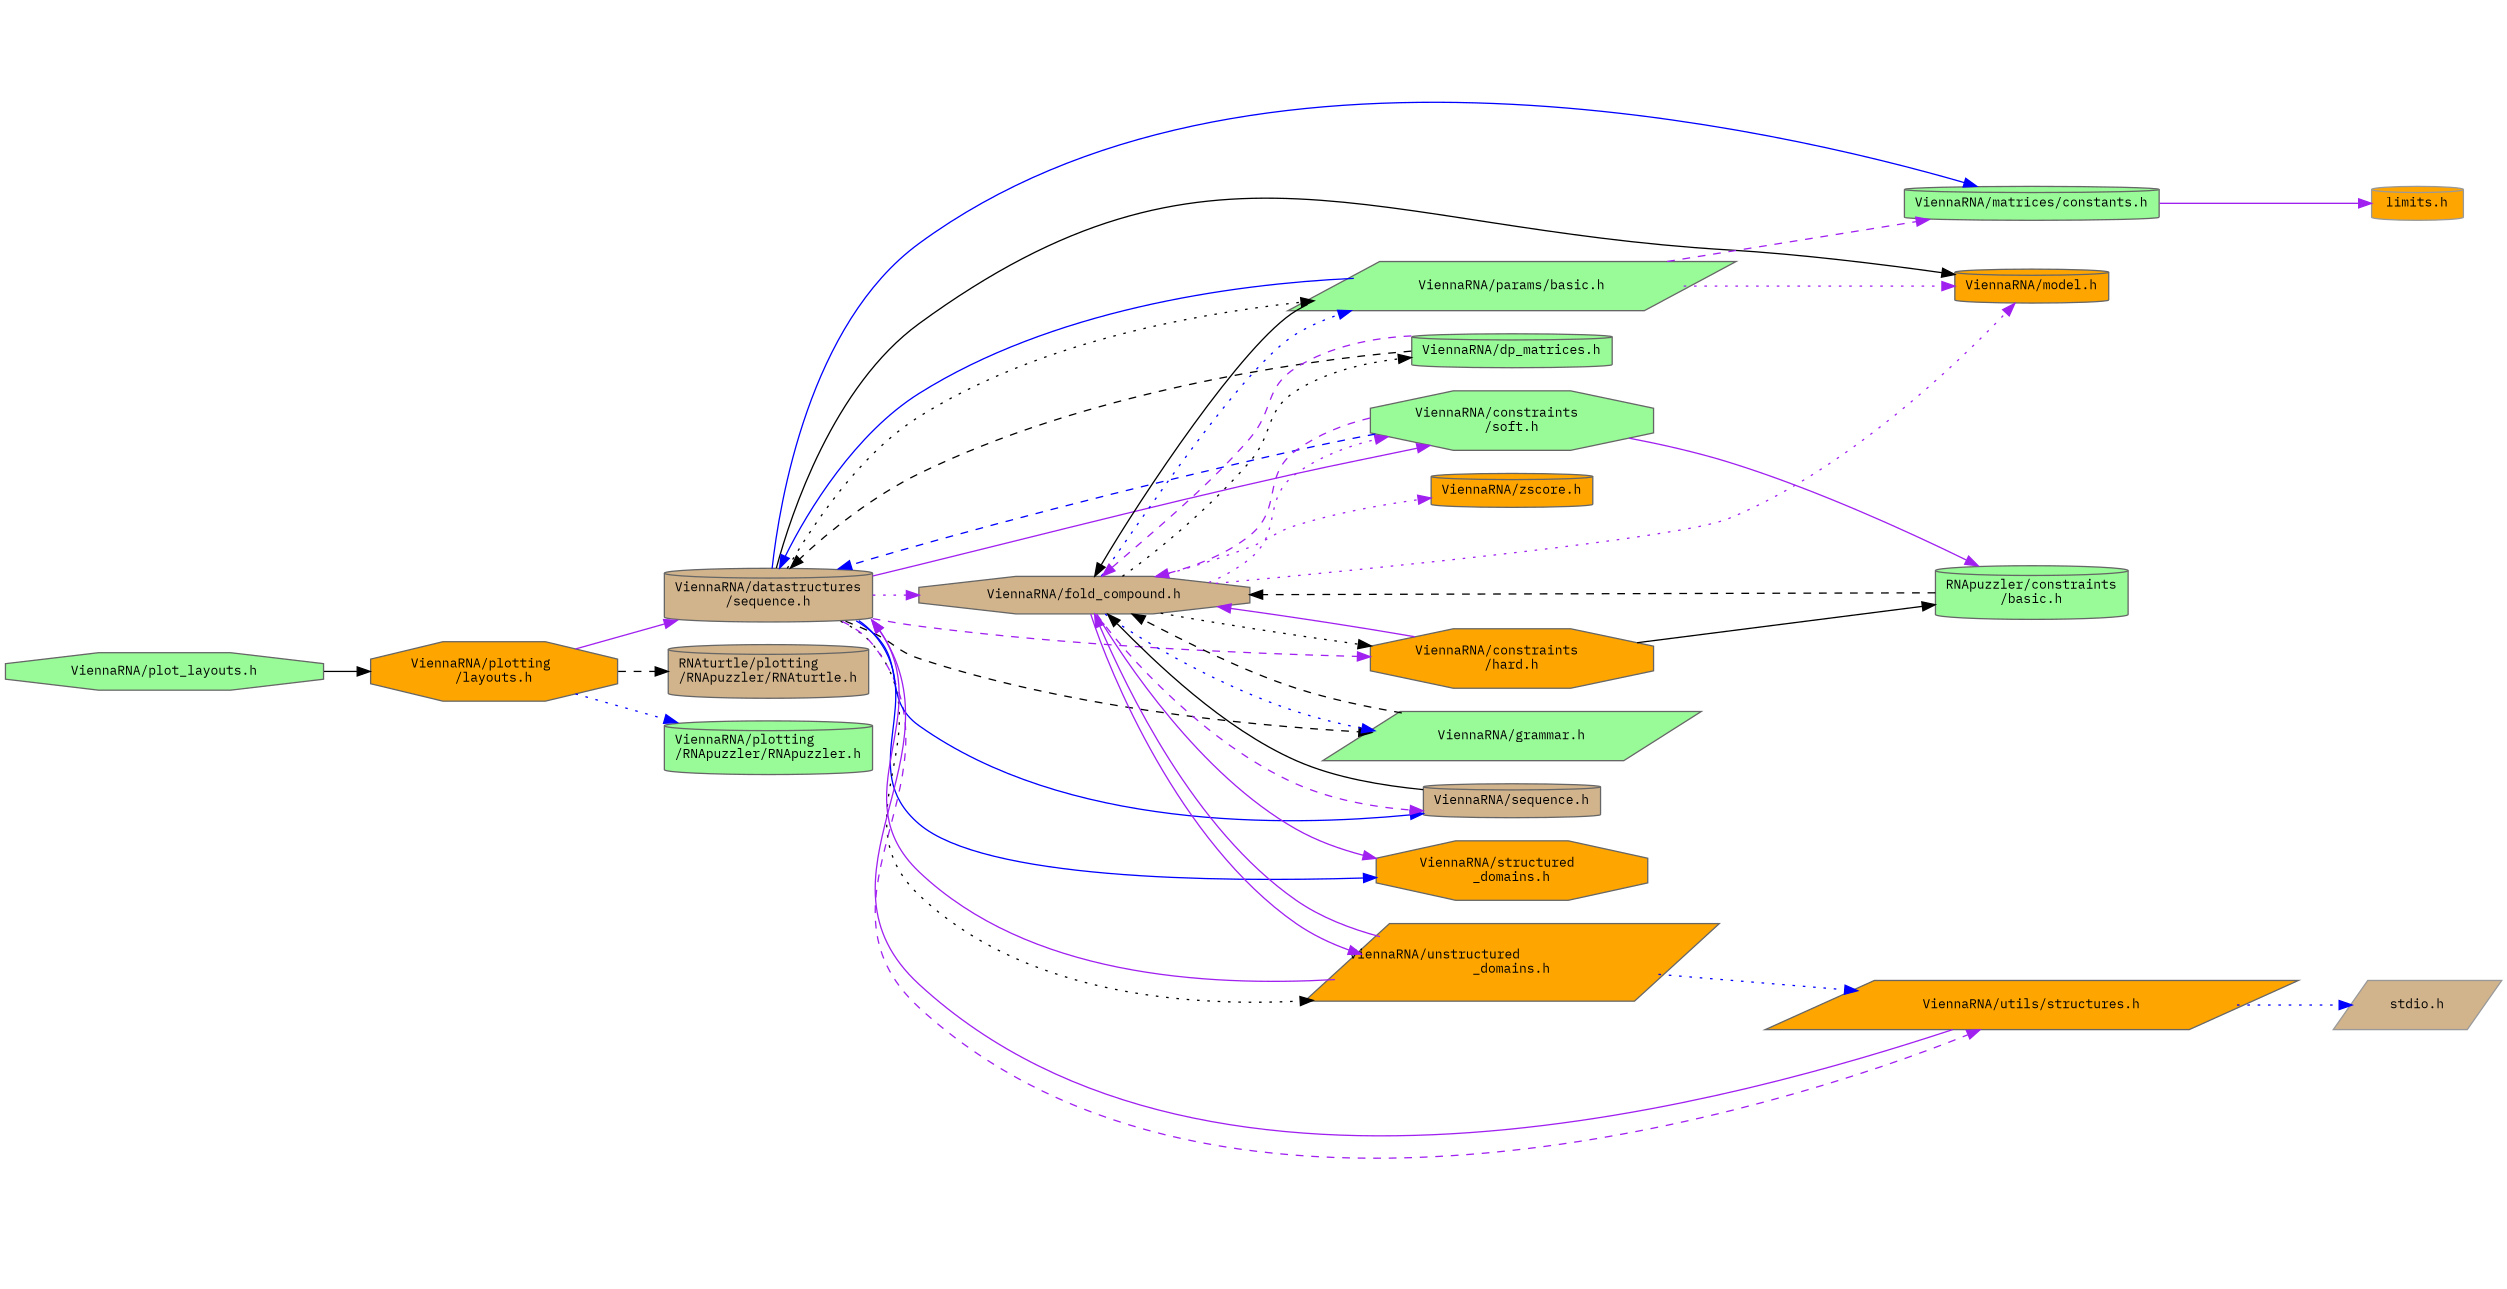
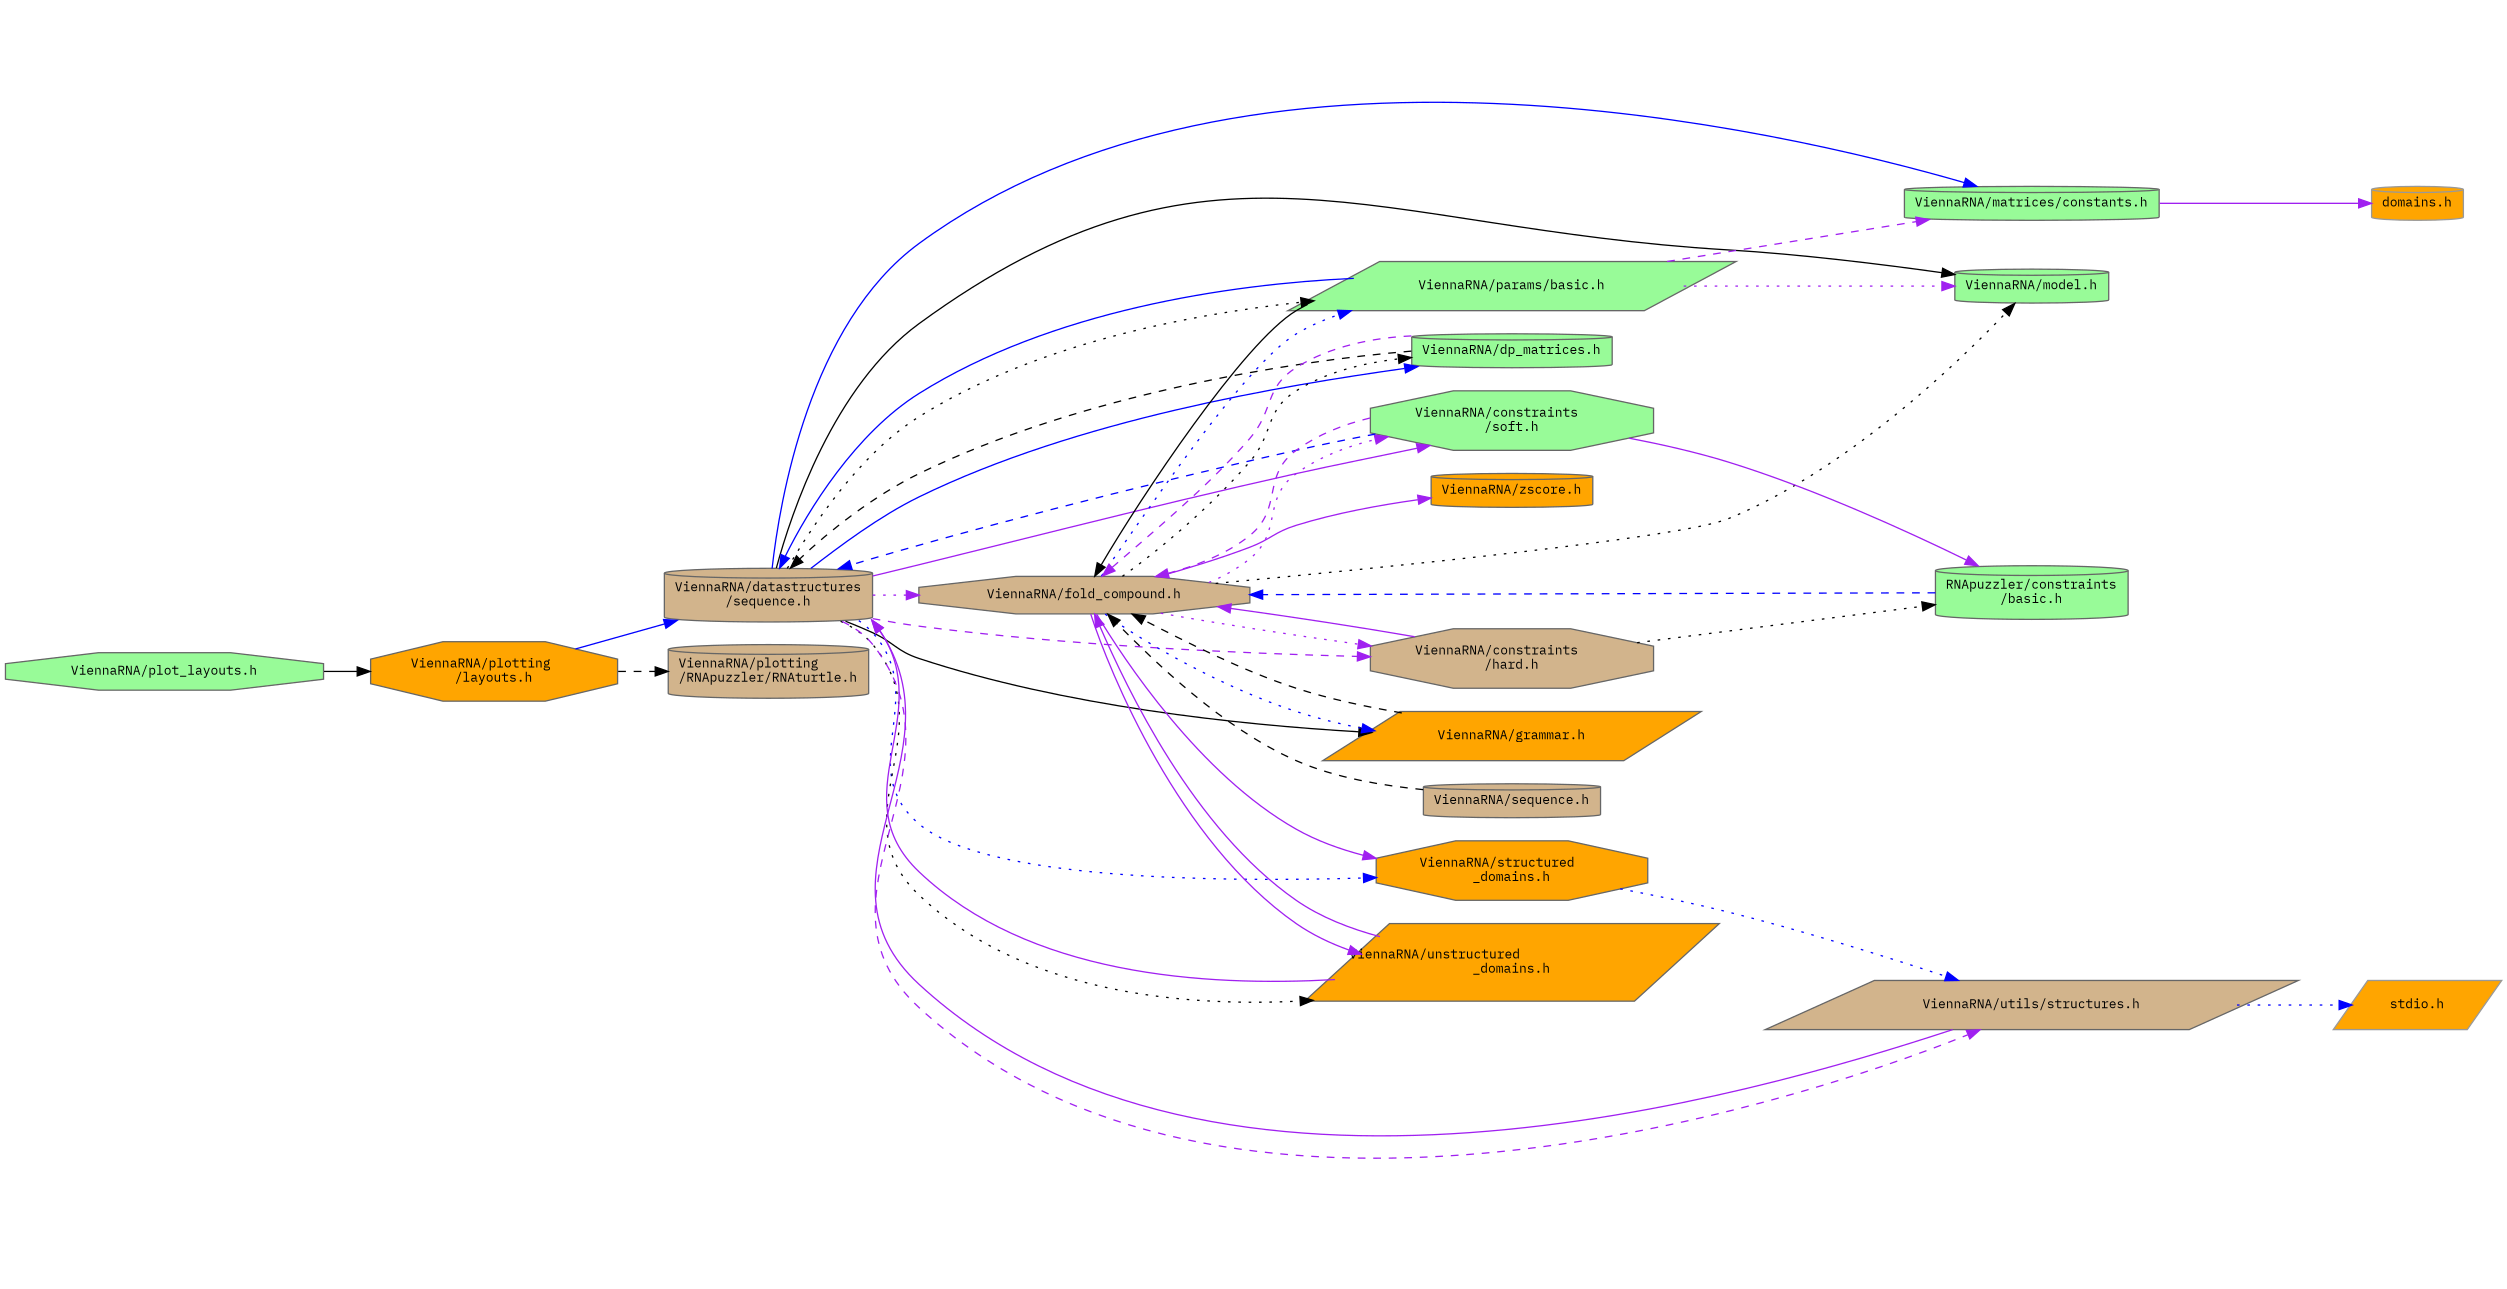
(2417, 203) -> (2417, 203)
(2032, 286) -> (2032, 286)
(1285, 530) -> (1285, 530)
(1645, 536) -> (1645, 536)
(1599, 594) -> (1599, 594)
(1780, 625) -> (1780, 625)
(1259, 630) -> (1259, 630)
(620, 636) -> (620, 636)
(1512, 659) -> (1512, 659)
(768, 671) -> (768, 671)
(1096, 702) -> (1096, 702)
(1512, 736) -> (1512, 736)
(1254, 738) -> (1254, 738)
(1233, 747) -> none
(768, 748) -> none
(1094, 800) -> (1094, 432)
(1026, 862) -> (1026, 862)
(1752, 982) -> (1784, 927)
(2032, 1005) -> (2032, 1005)
(2417, 1005) -> (2417, 1005)
